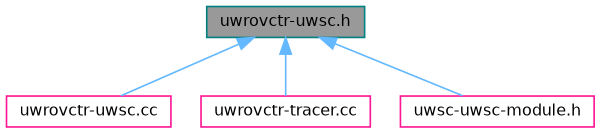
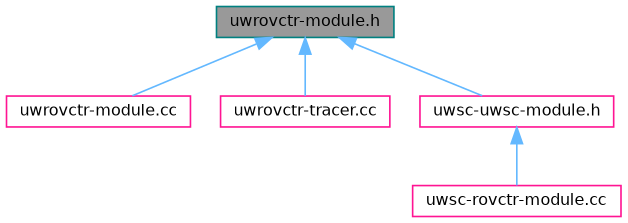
(286, 22) -> (305, 22)
(89, 112) -> (98, 112)
none -> (517, 201)
